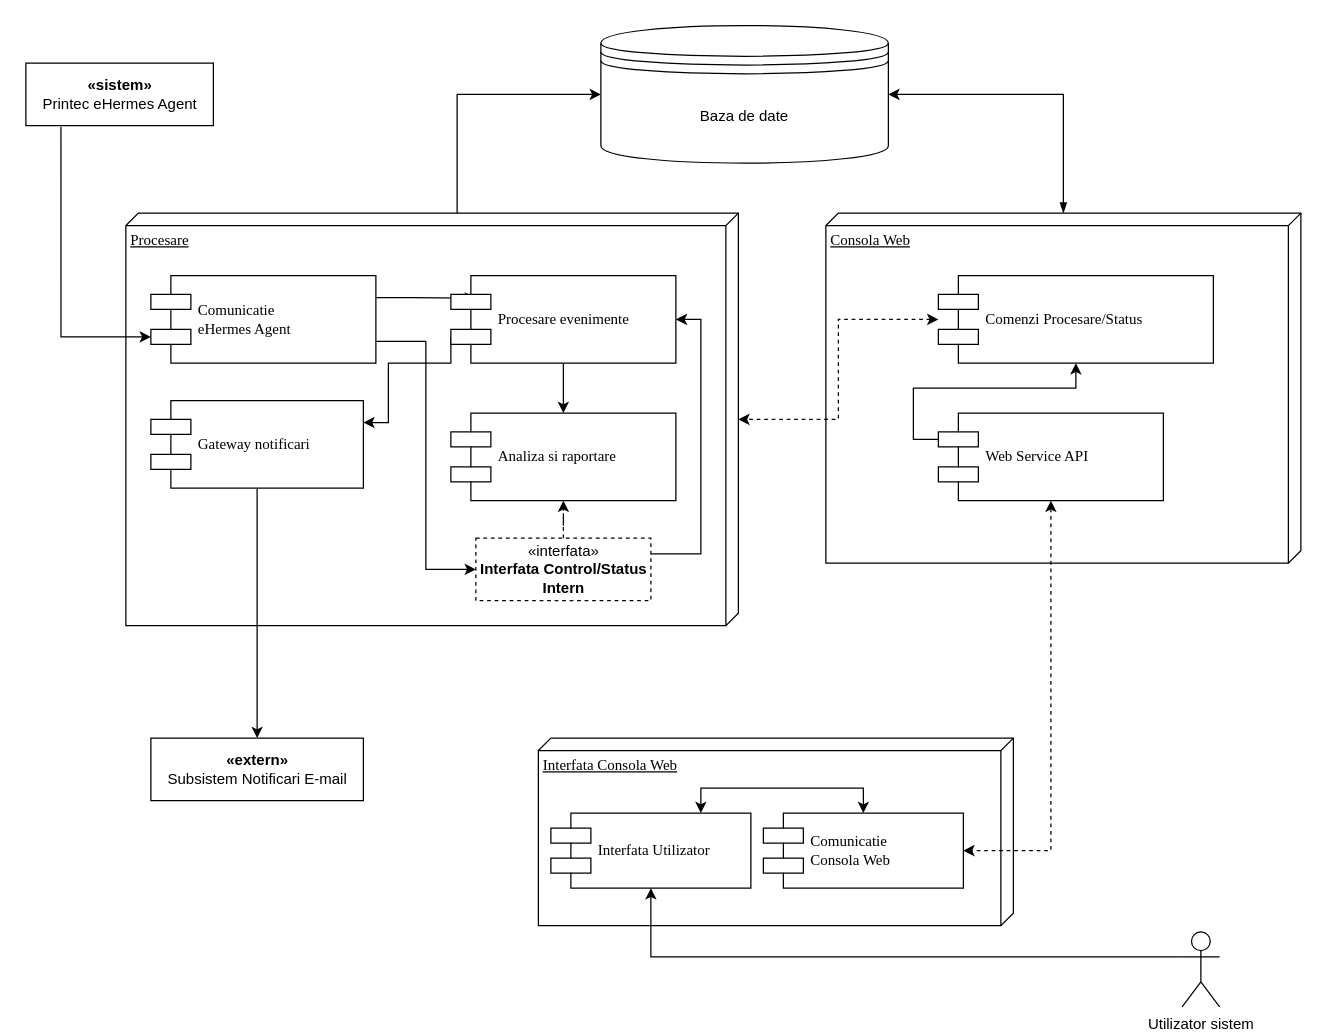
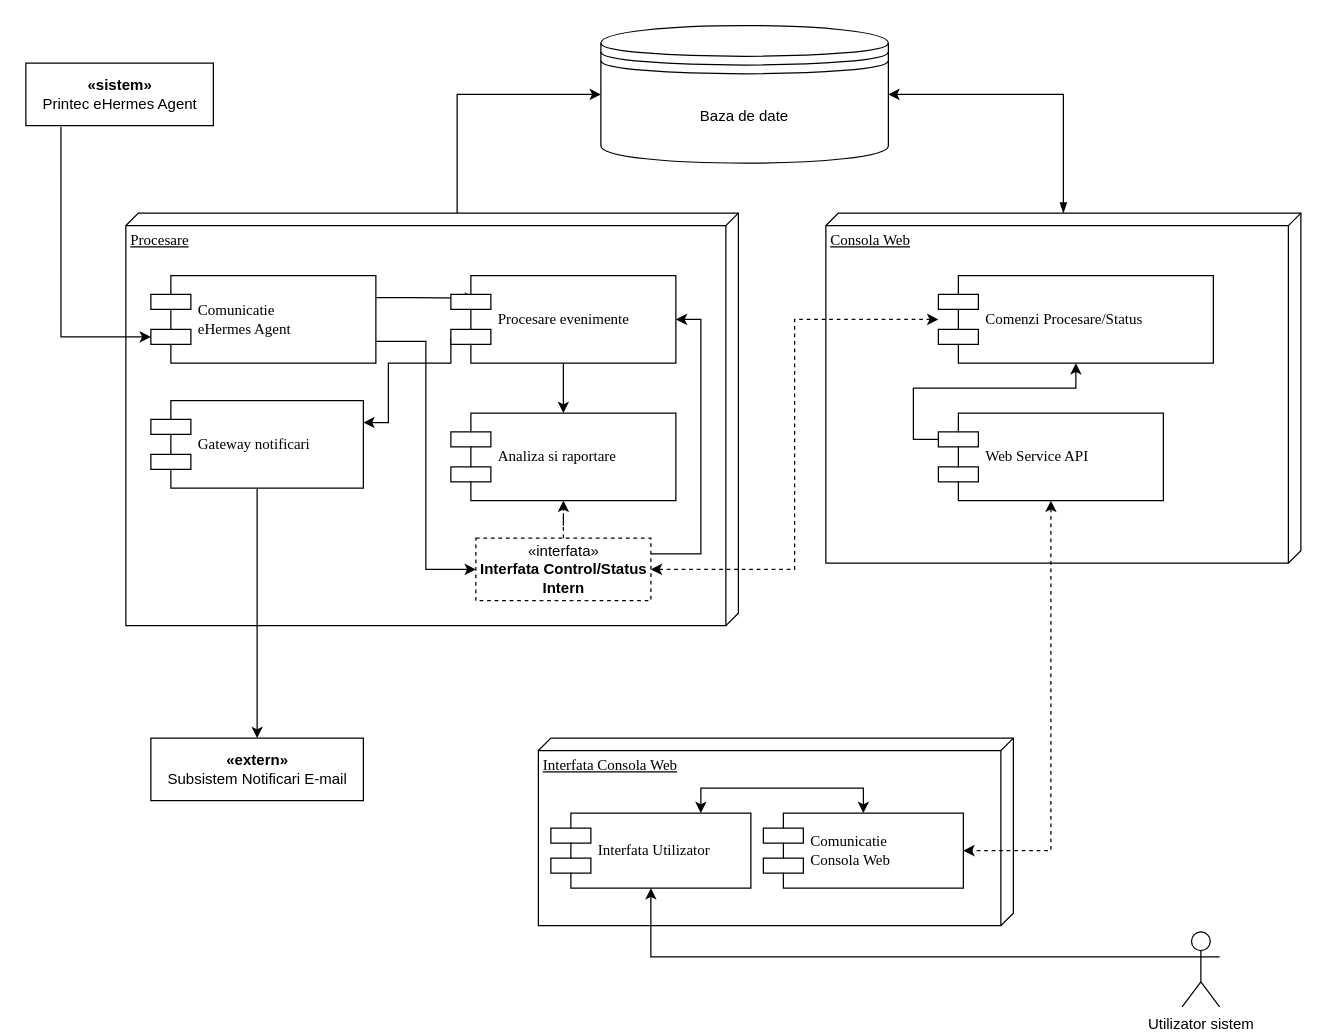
(838, 414) -> (794, 489)
